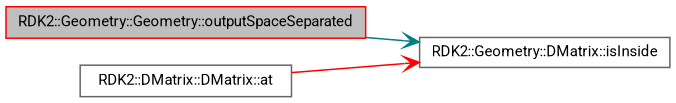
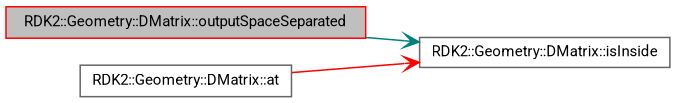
(186, 22) -> (186, 22)
(186, 81) -> (186, 81)
